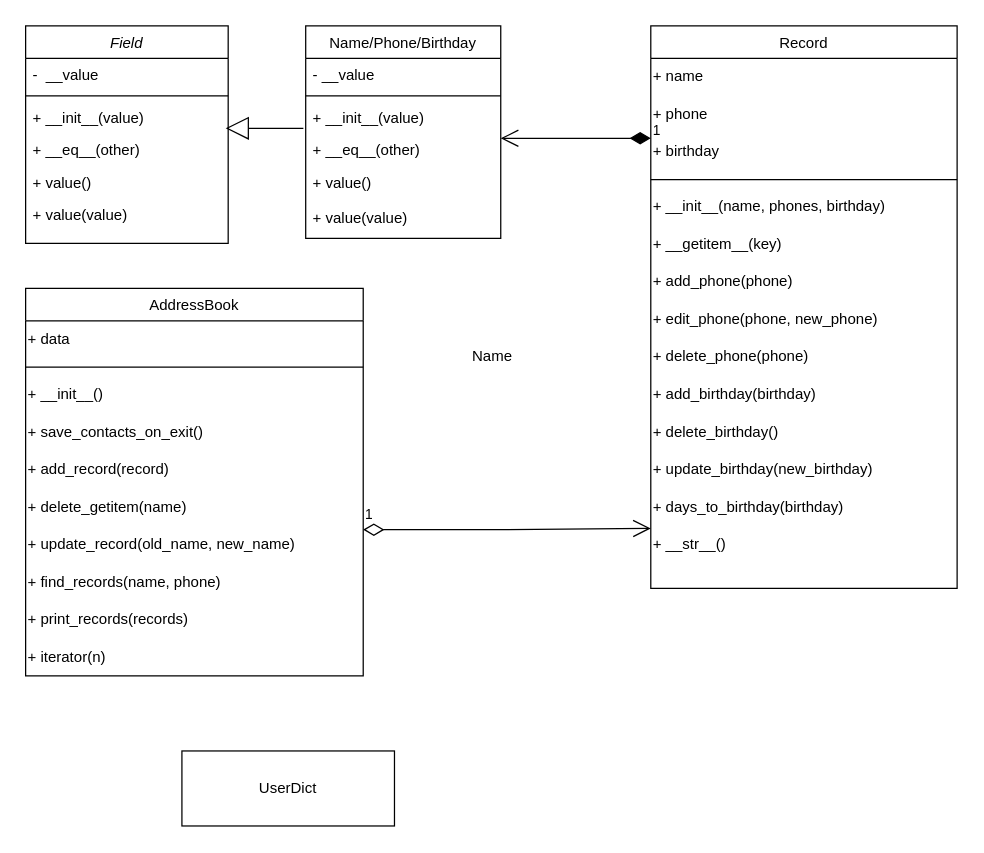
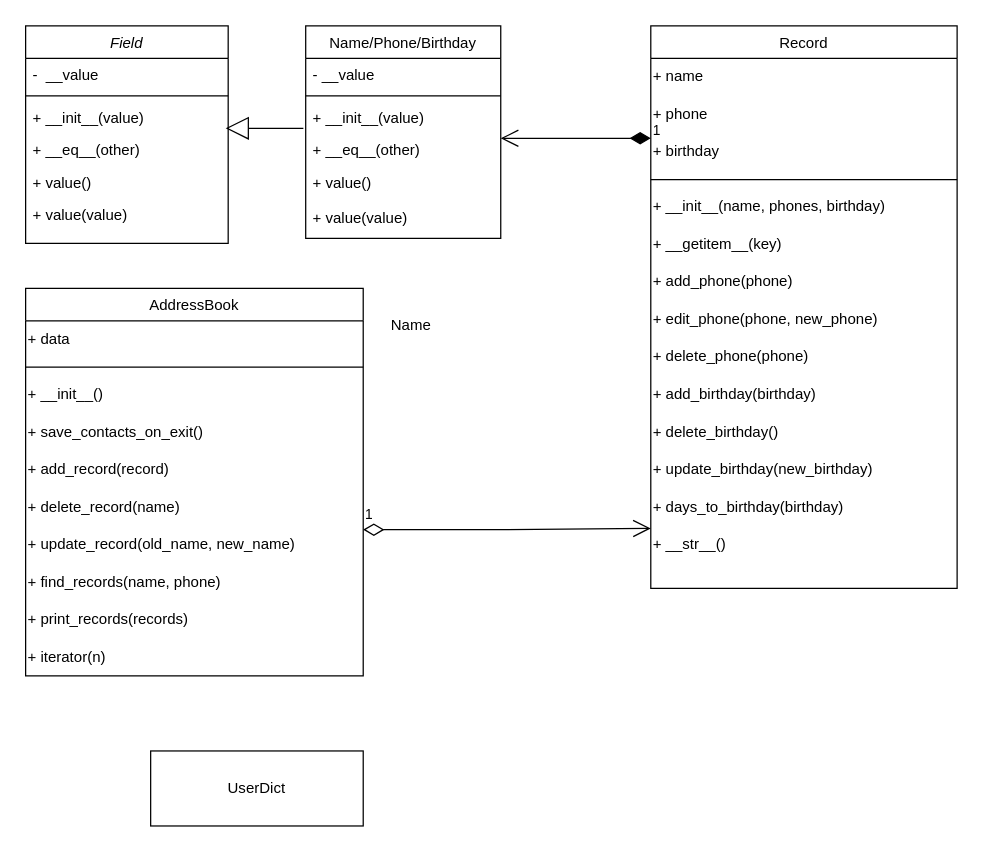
(492, 357) -> (411, 326)
(115, 507) -> (112, 507)
(288, 788) -> (257, 788)
